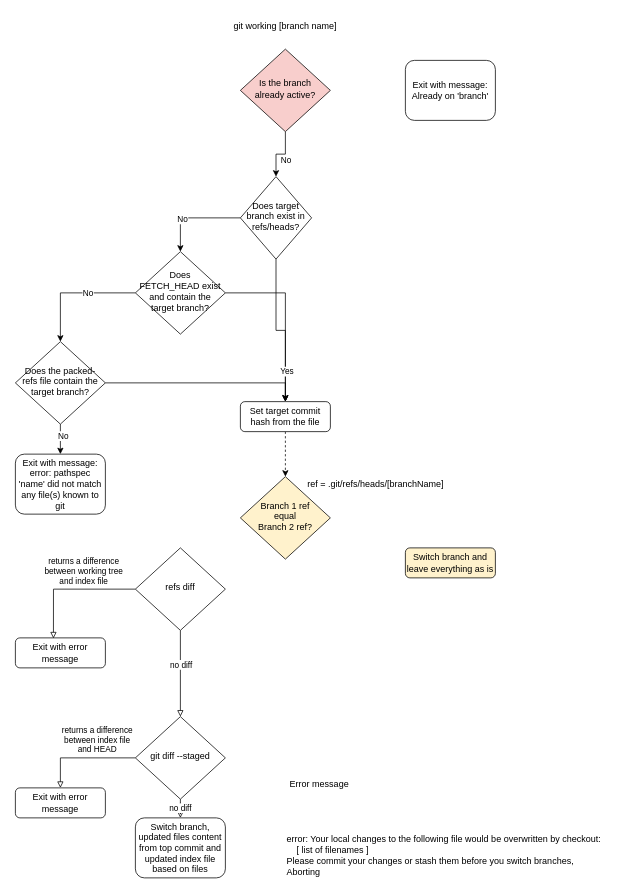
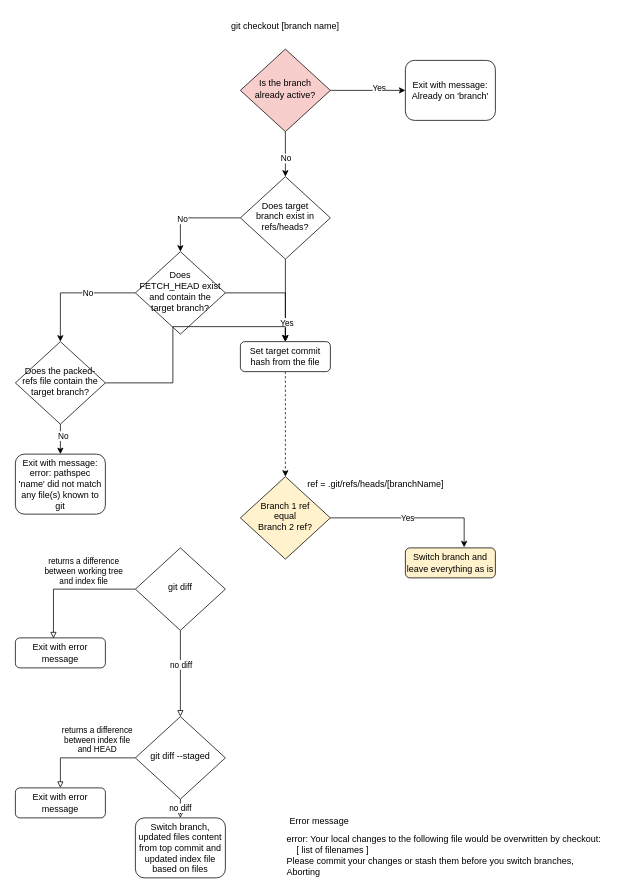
(285, 27) -> (285, 27)
none -> (365, 90)
(276, 218) -> (285, 218)
(285, 417) -> (285, 357)
none -> (407, 518)
(180, 588) -> (180, 588)
(319, 784) -> (319, 822)
